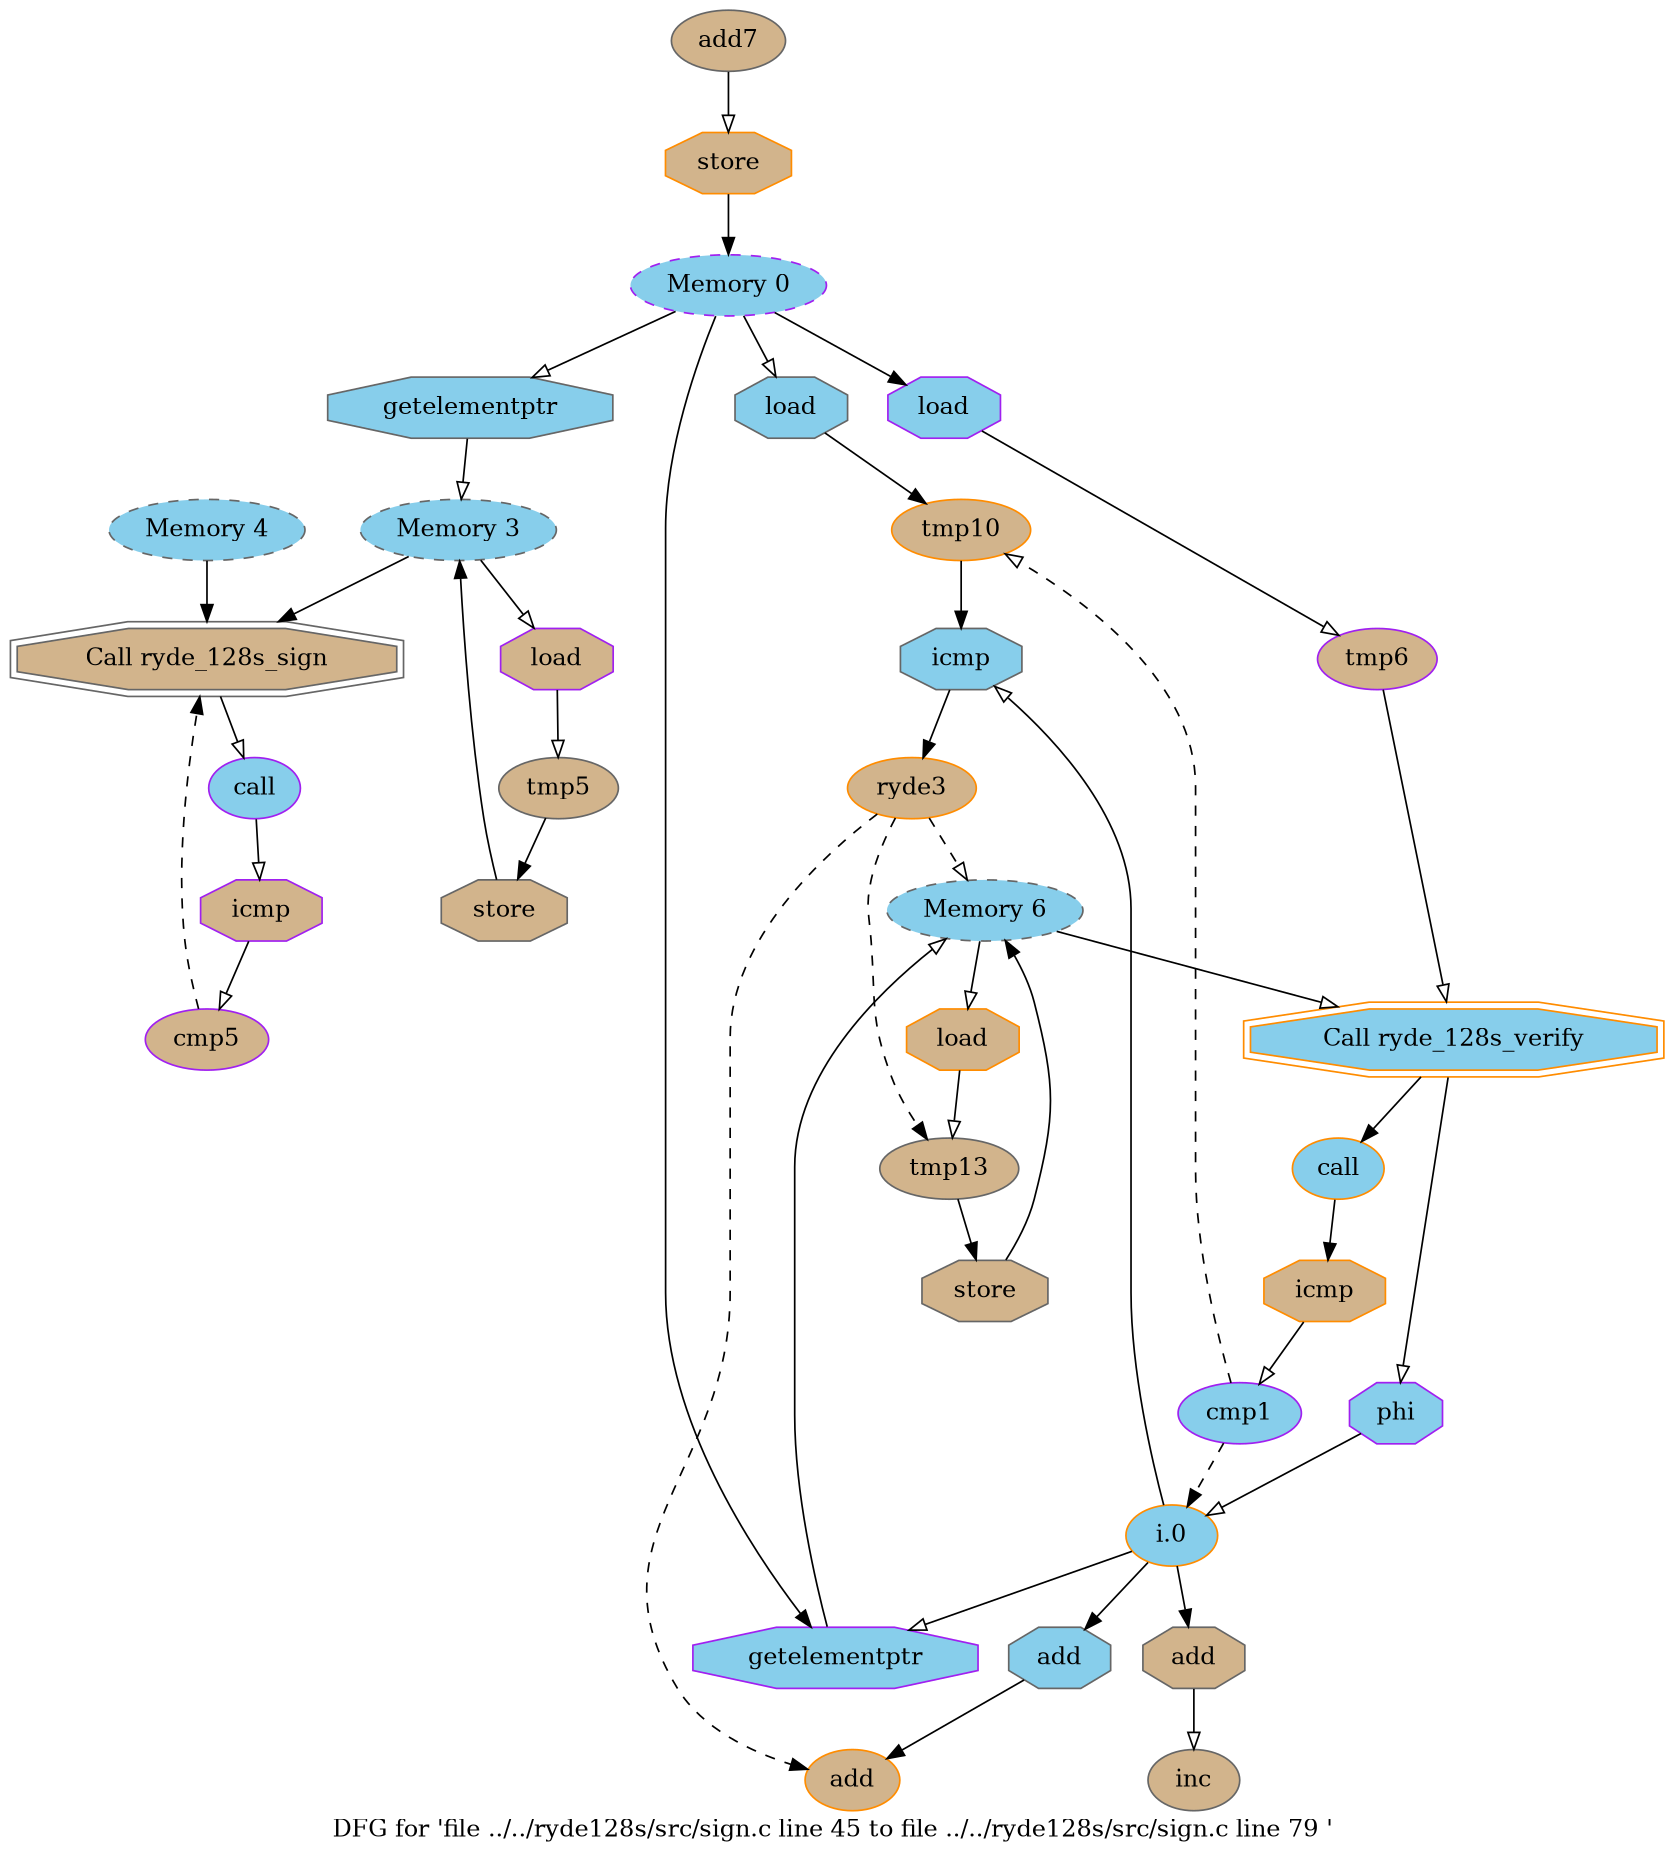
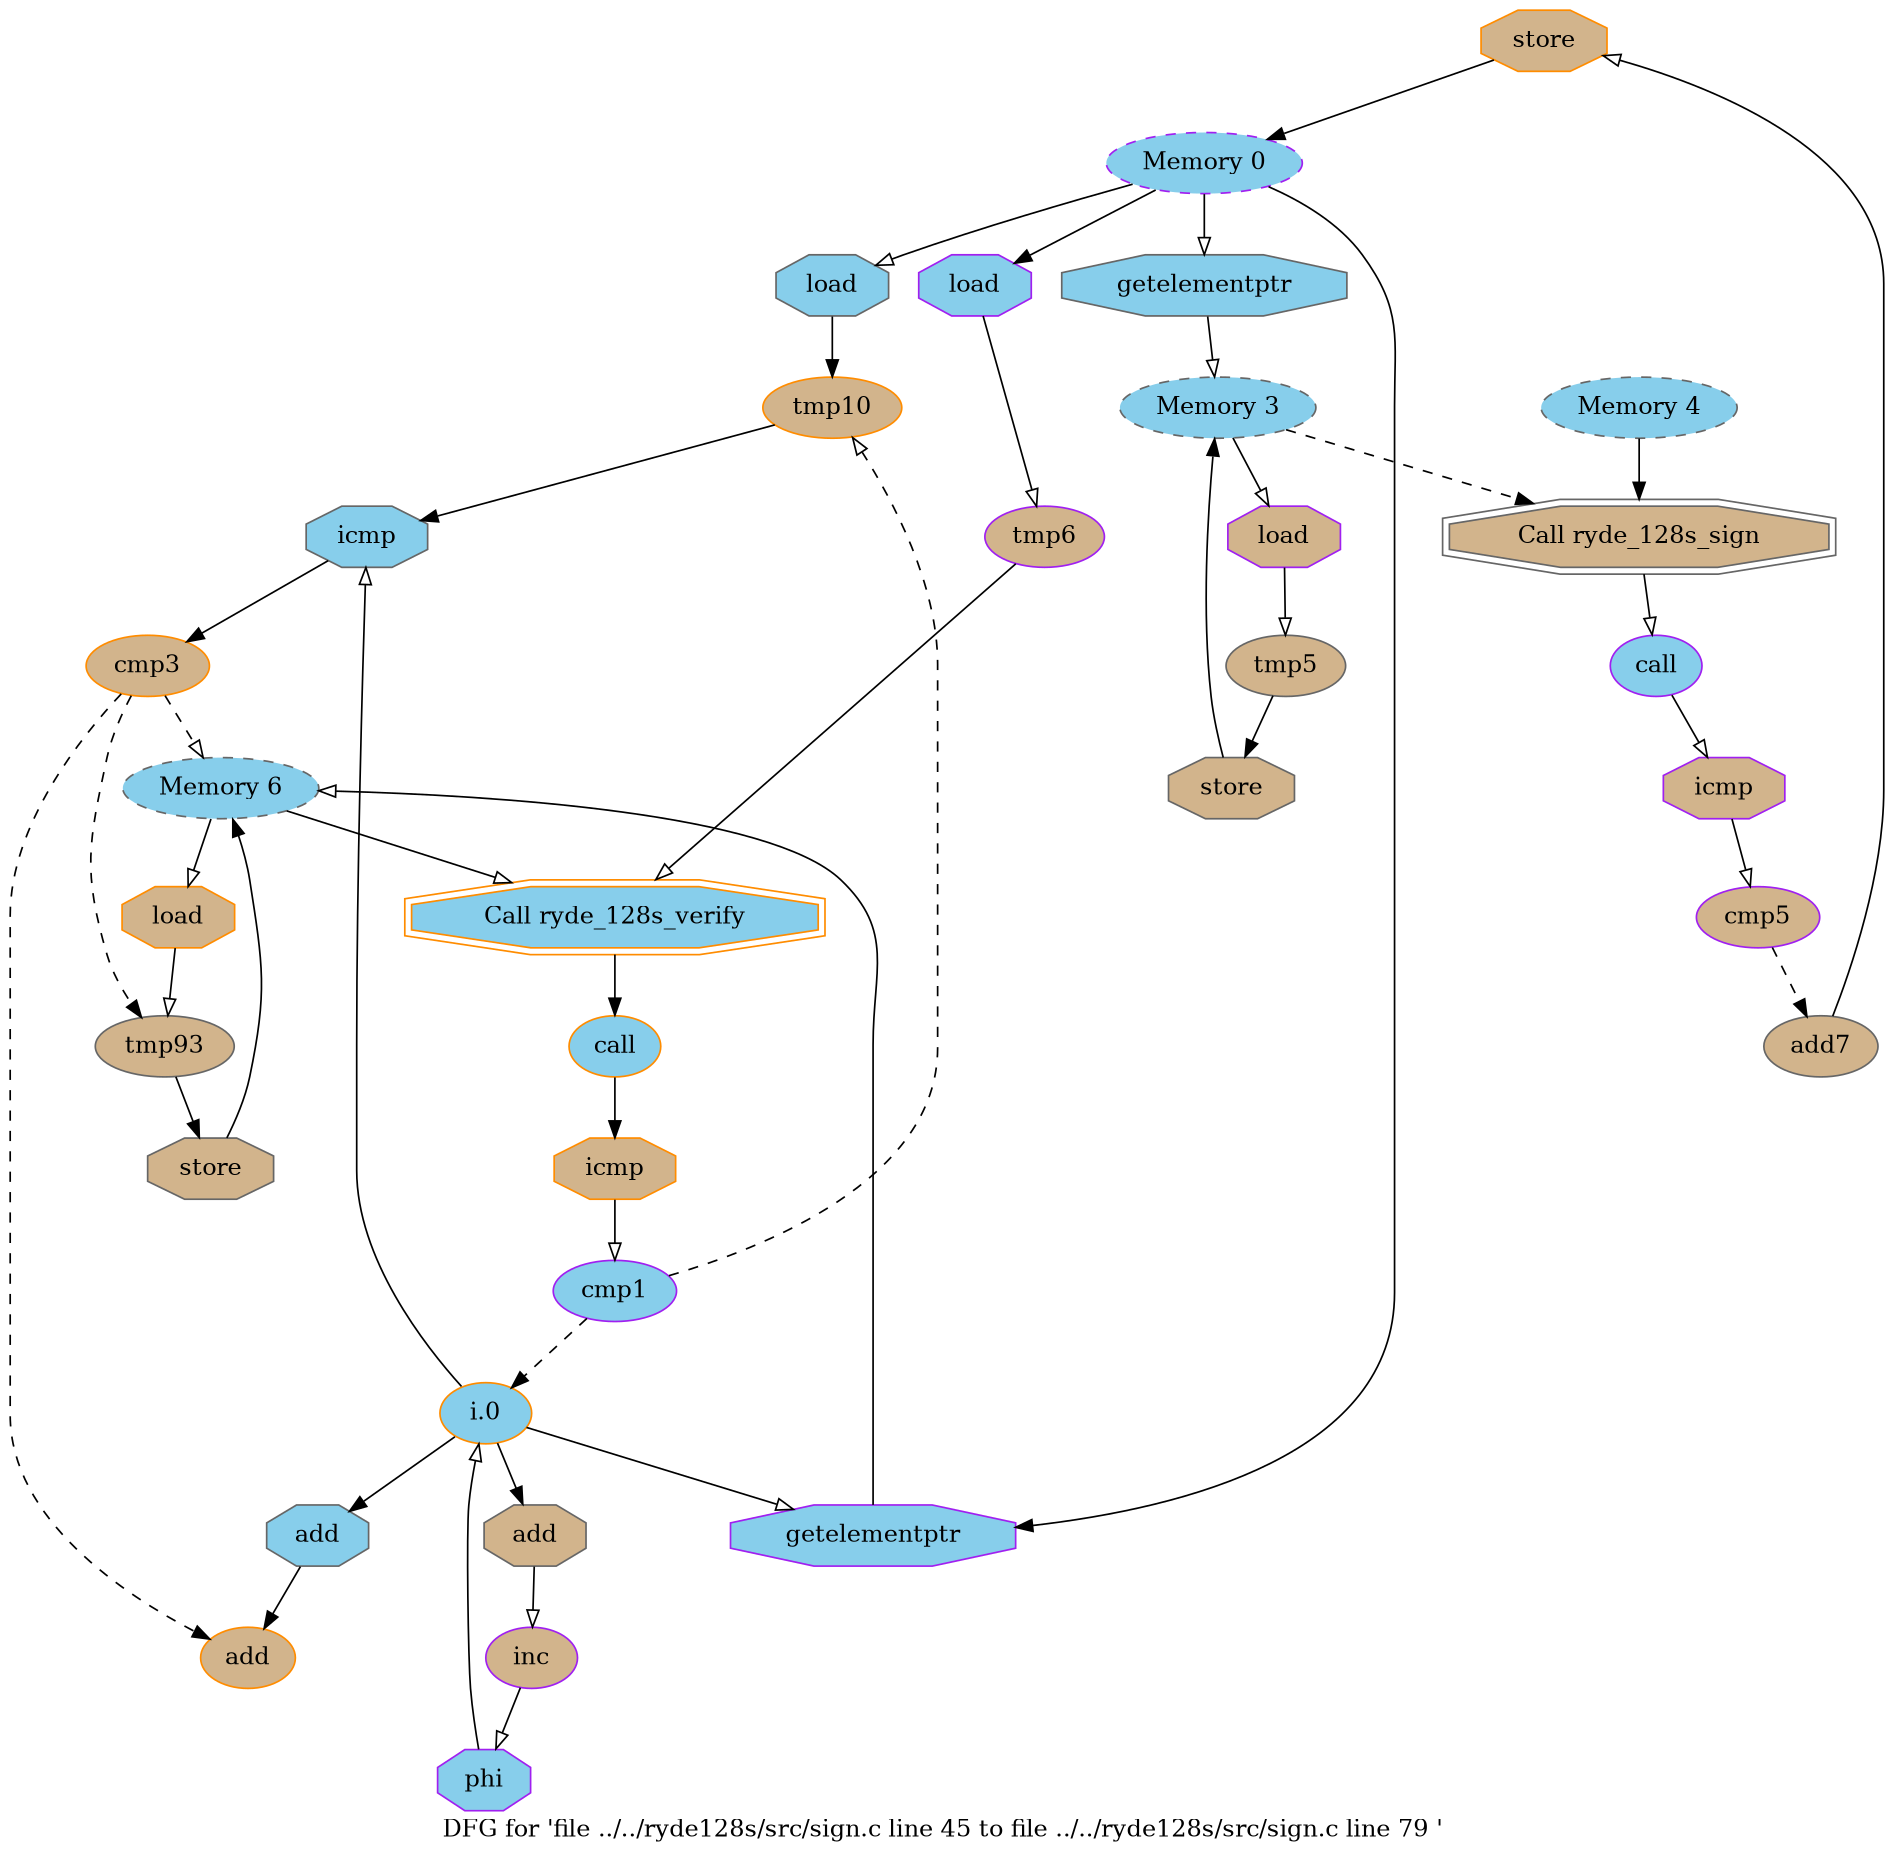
(351, 585) -> (1407, 466)
(912, 788) -> (148, 666)
(182, 862) -> (1786, 974)
(949, 1169) -> (165, 1046)
(1426, 1222) -> (511, 1710)
(1194, 1780) -> (532, 1658)
